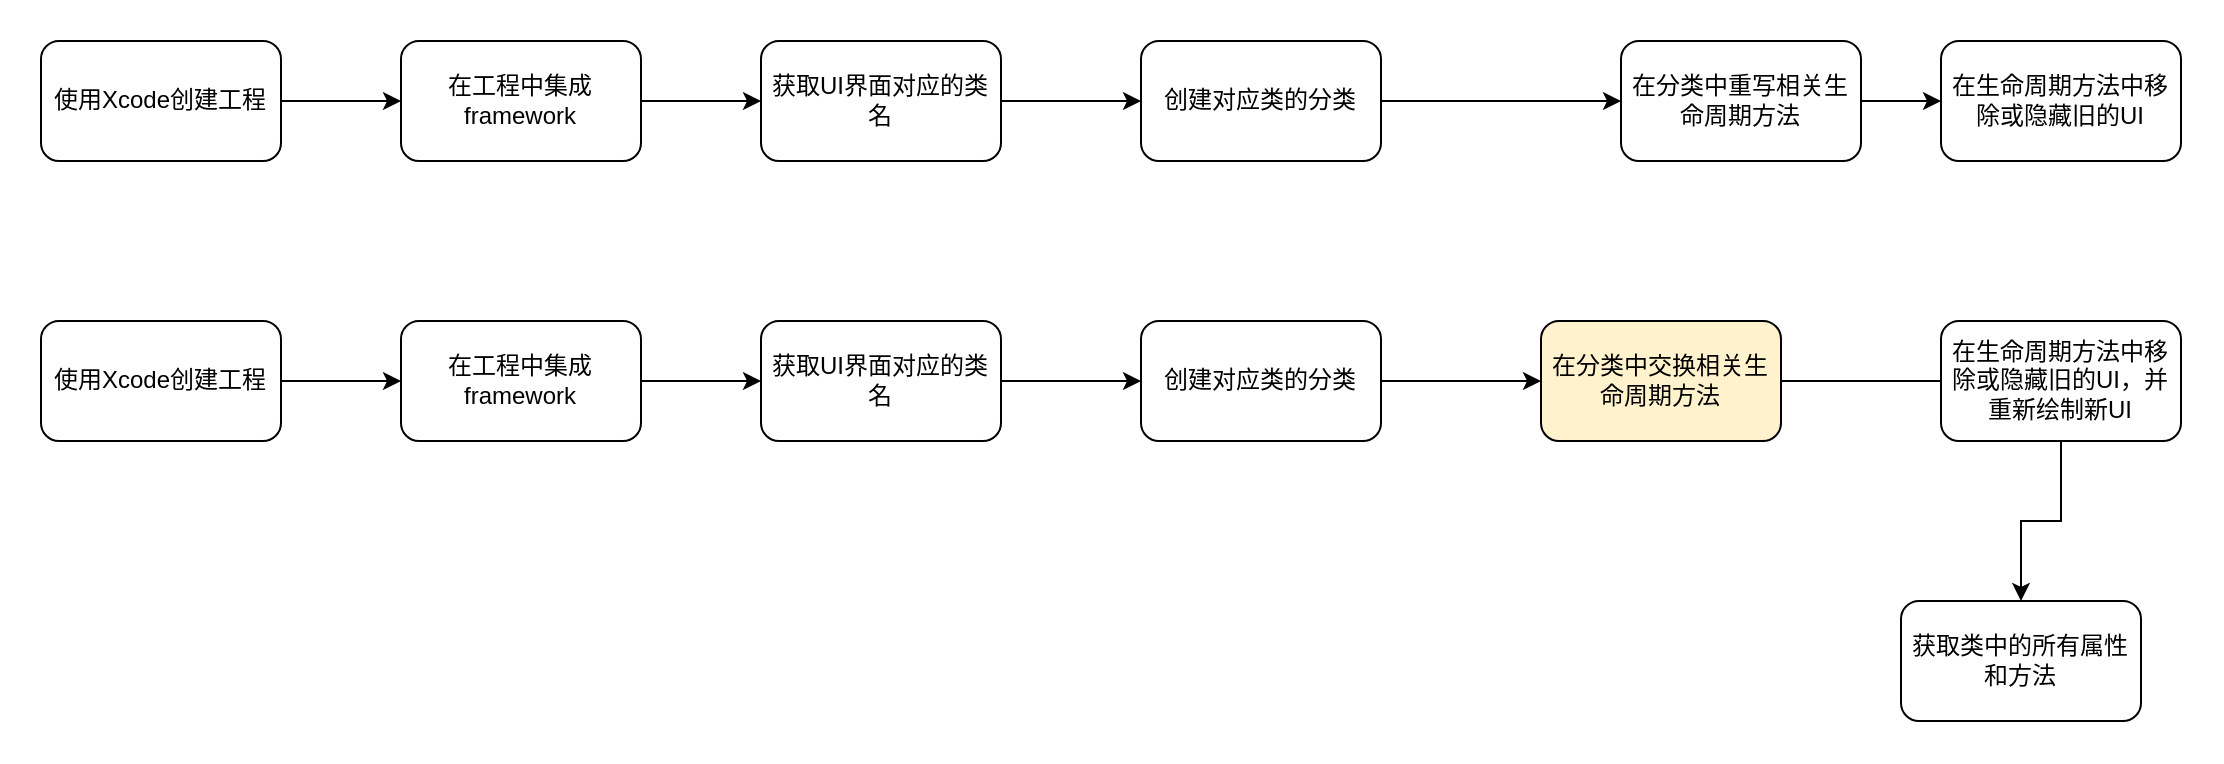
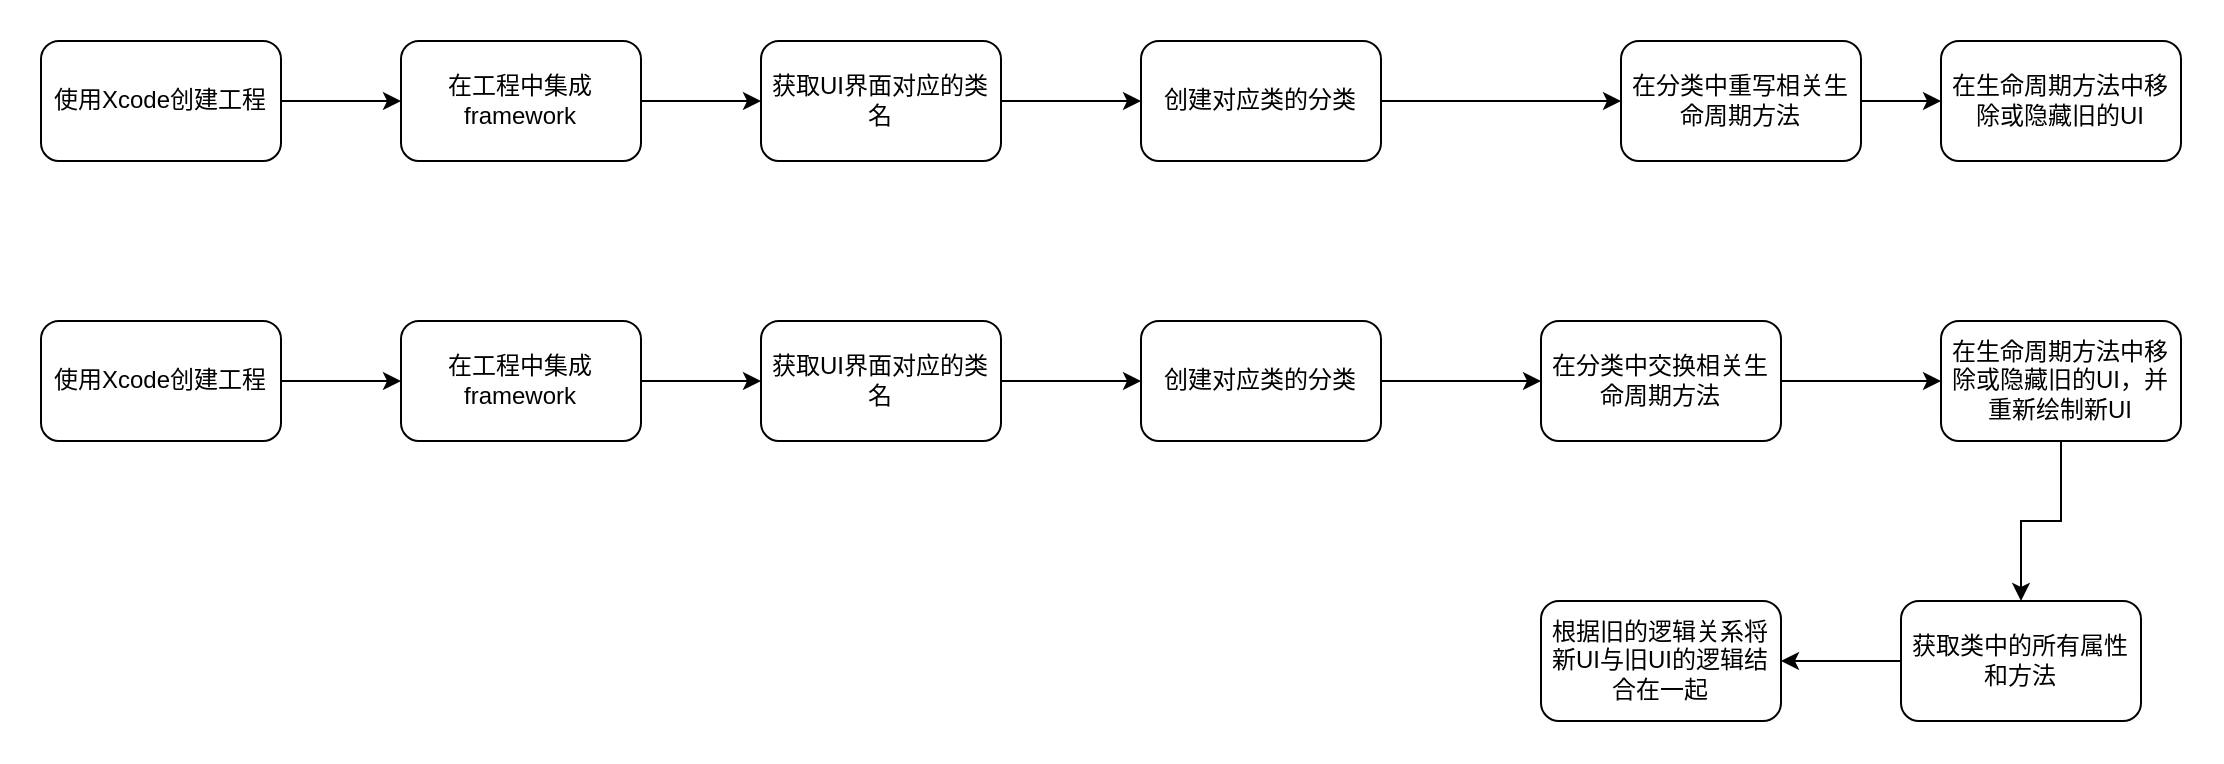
(1661, 381) -> (1661, 381)
(1931, 381) -> (1926, 381)
none -> (1661, 661)
none -> (1848, 661)
